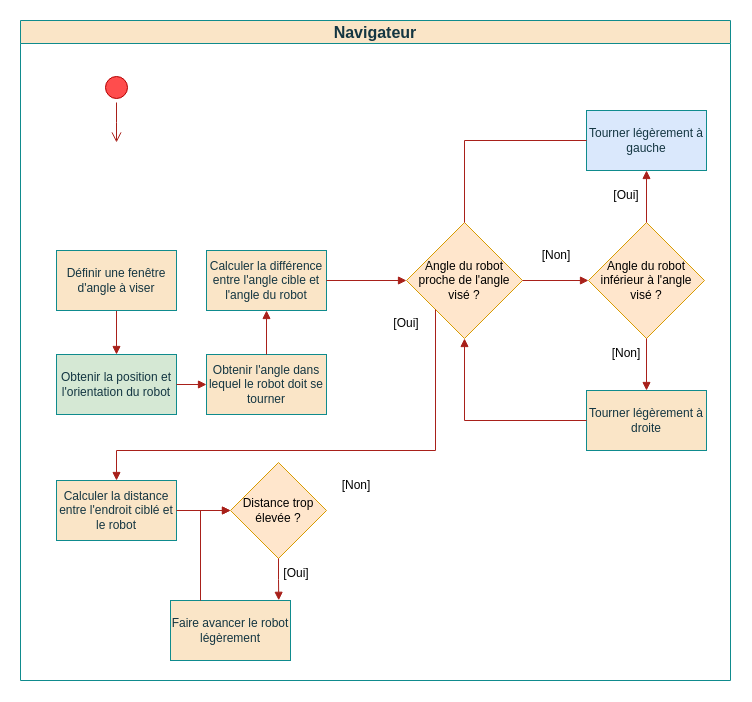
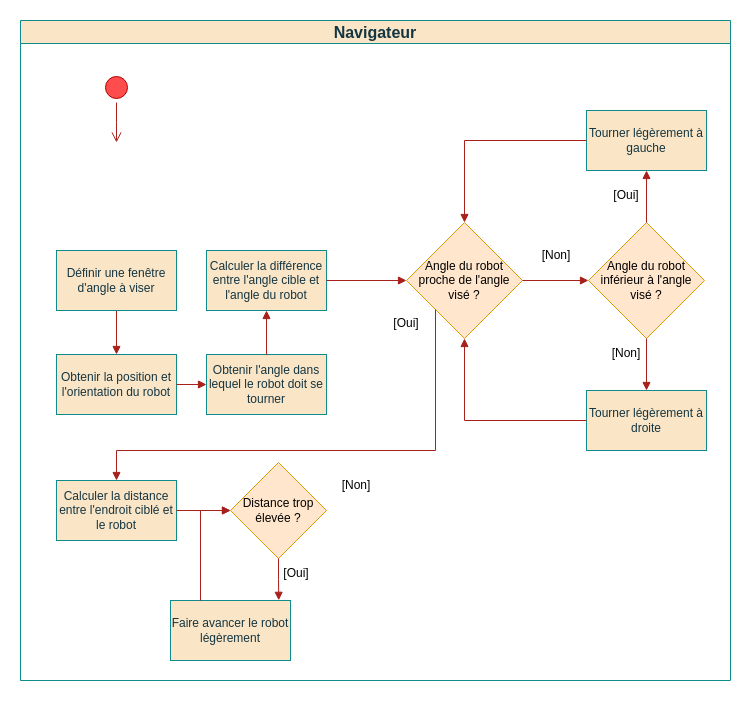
(647, 141) -> (647, 141)
(465, 216) -> (465, 213)
(117, 385) -> (117, 385)
